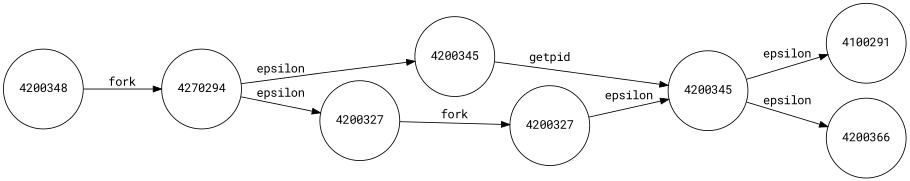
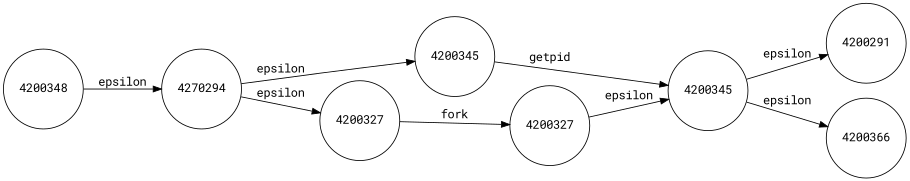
(866, 43) -> (866, 43)
(122, 83) -> (122, 83)
